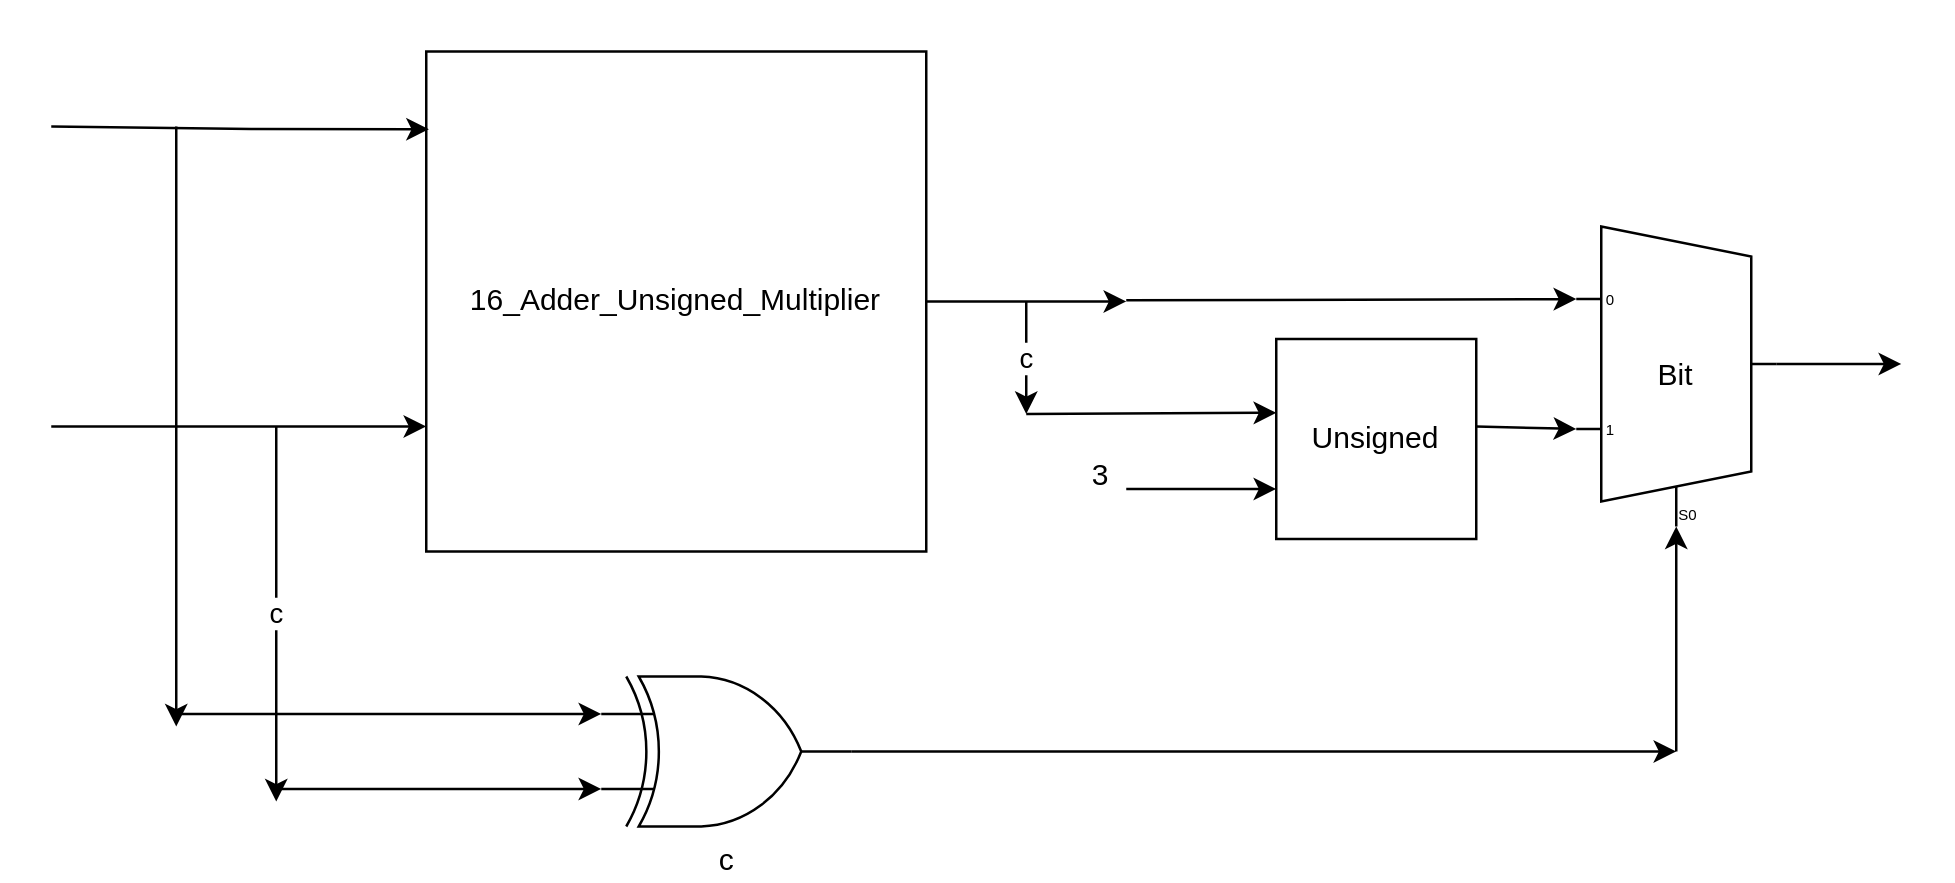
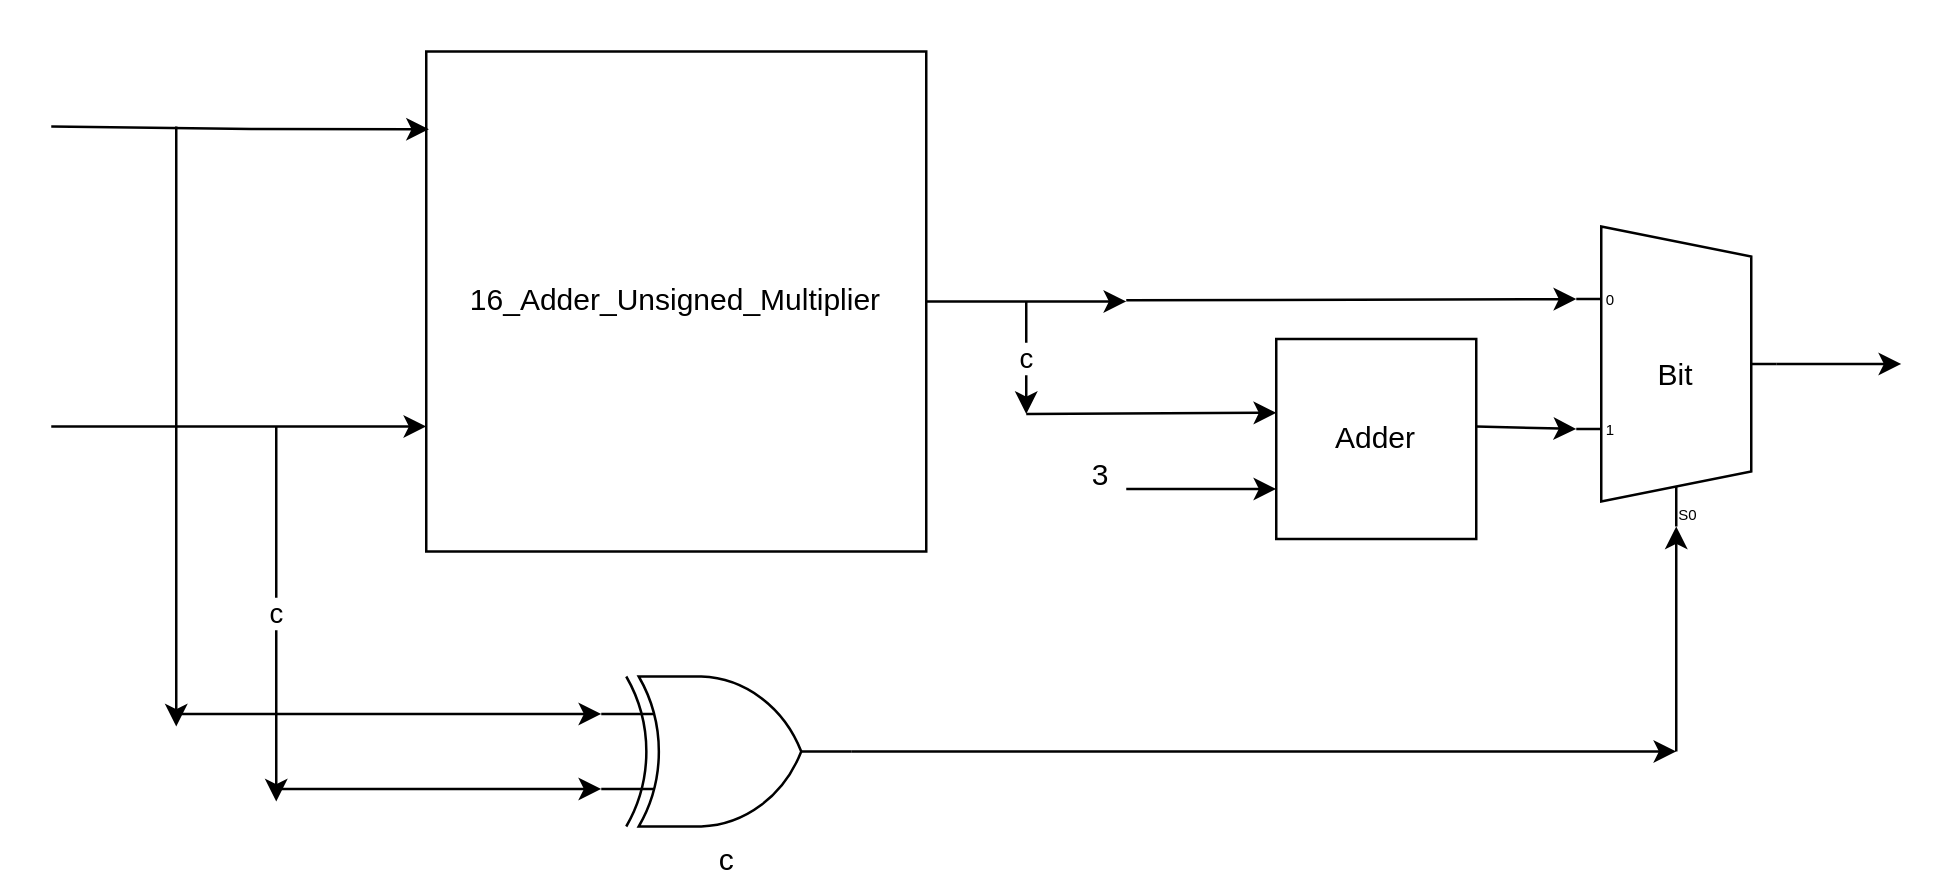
(1376, 439) -> (1376, 439)
